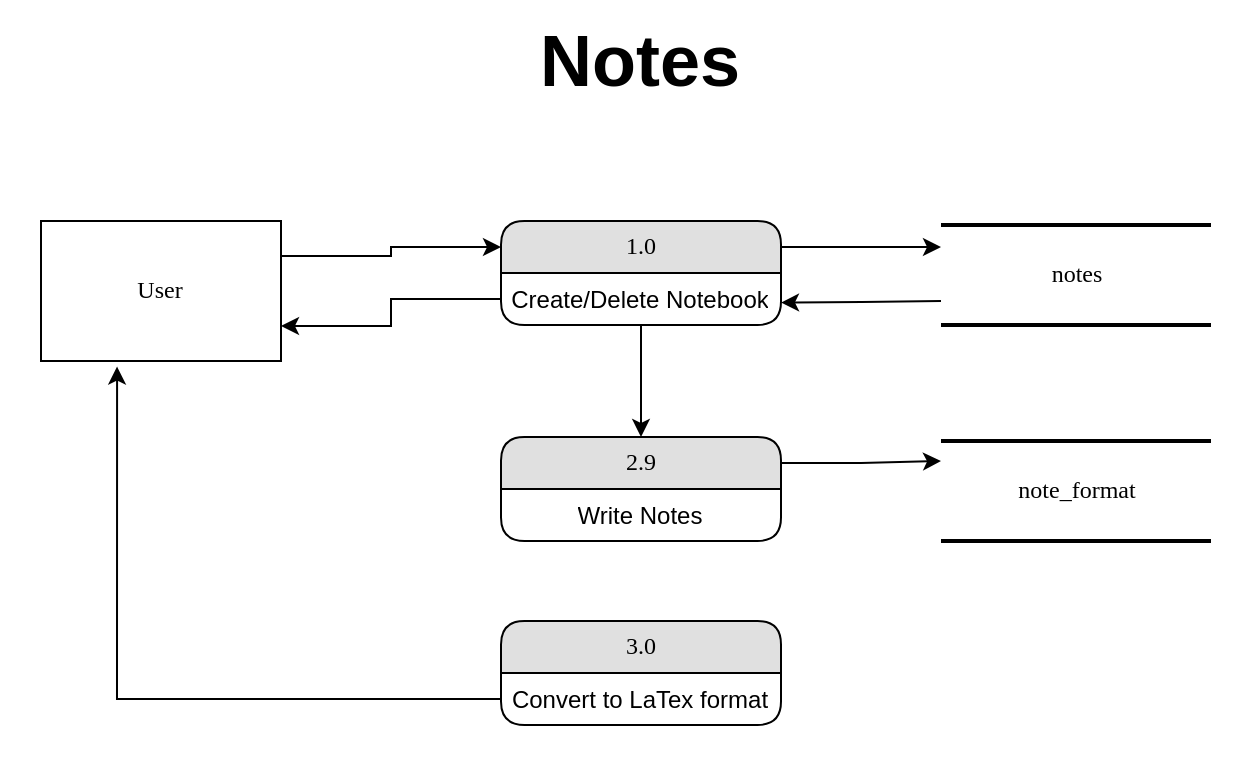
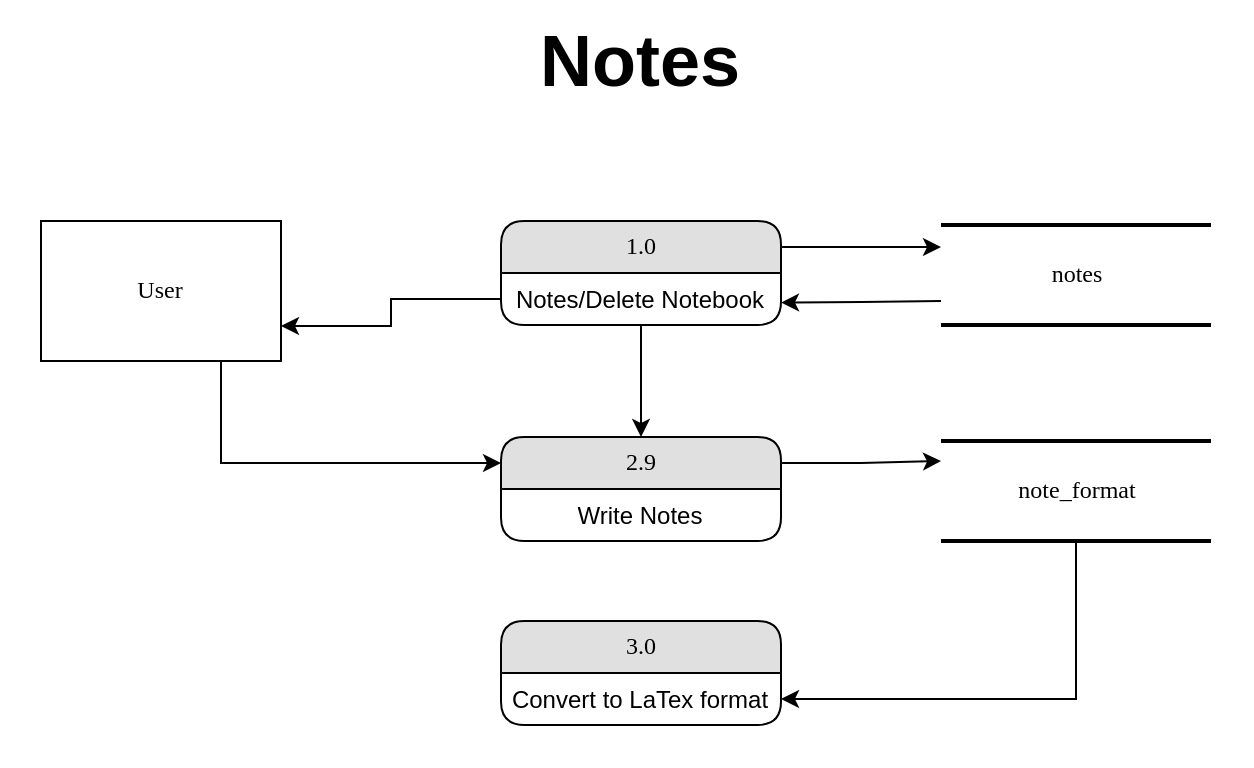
(389, 256) -> none
(641, 316) -> (641, 316)
none -> (303, 463)
(150, 699) -> none
none -> (1012, 699)
